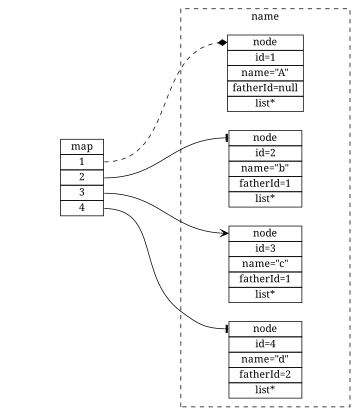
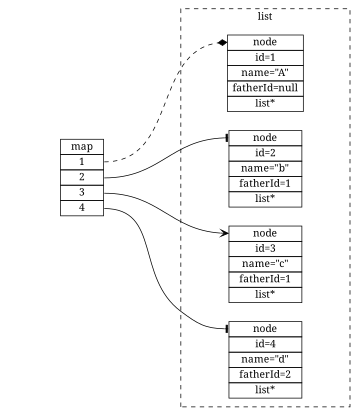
(265, 17) -> (265, 17)
